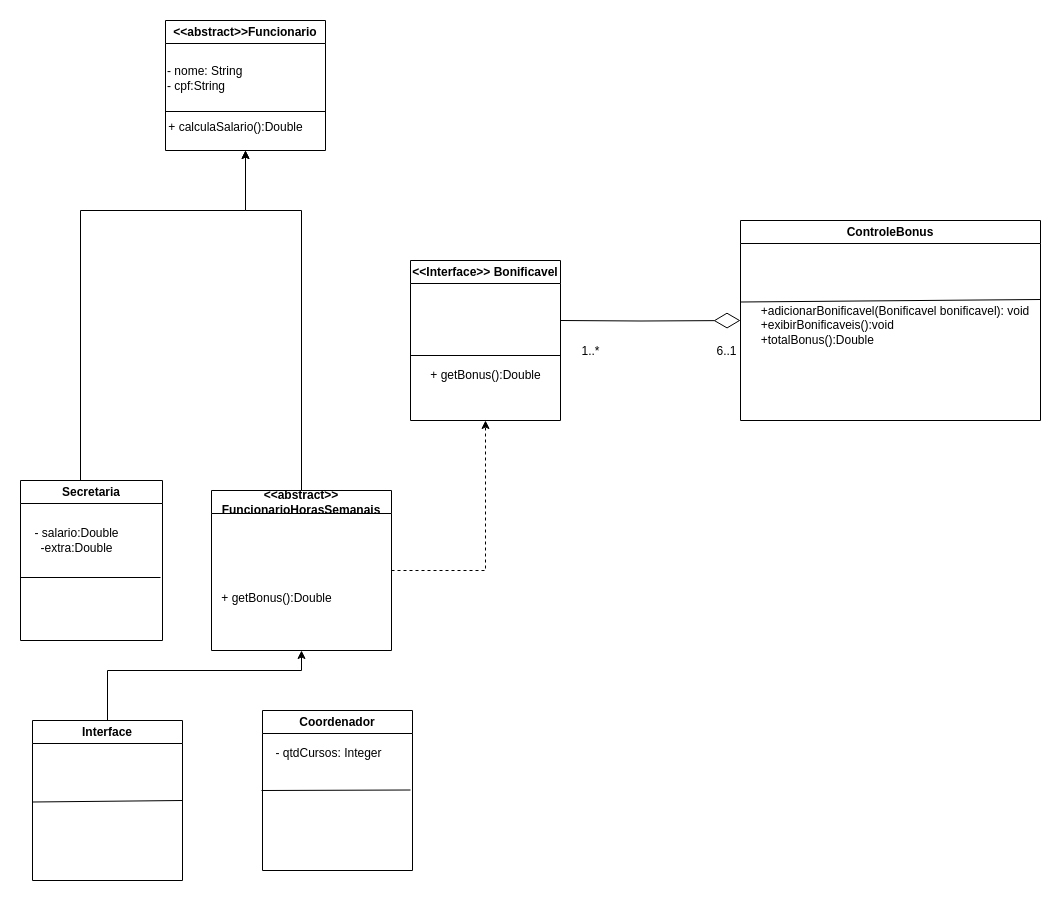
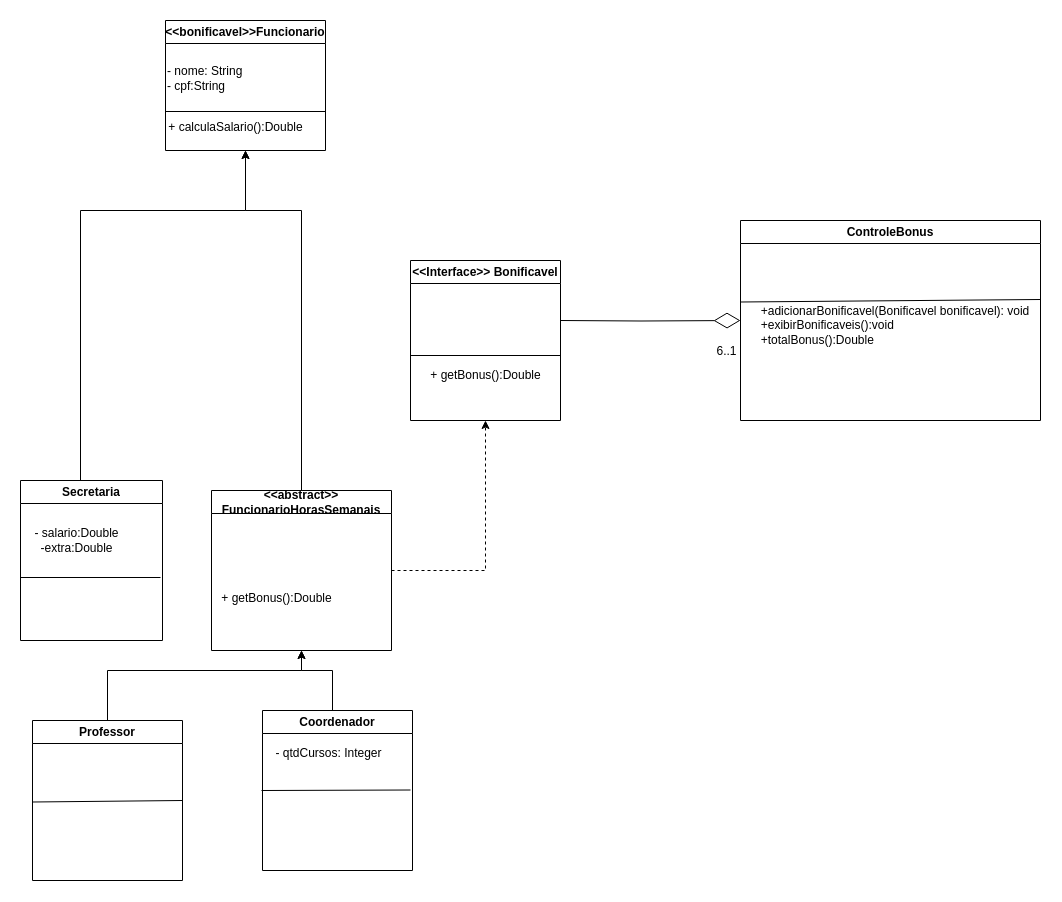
(246, 33) -> (246, 33)
(591, 352) -> none
none -> (333, 677)
(108, 733) -> (108, 733)
